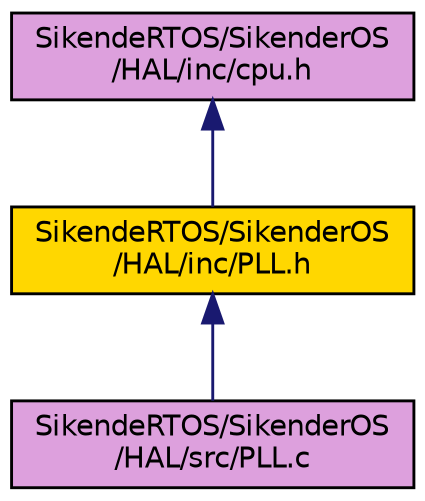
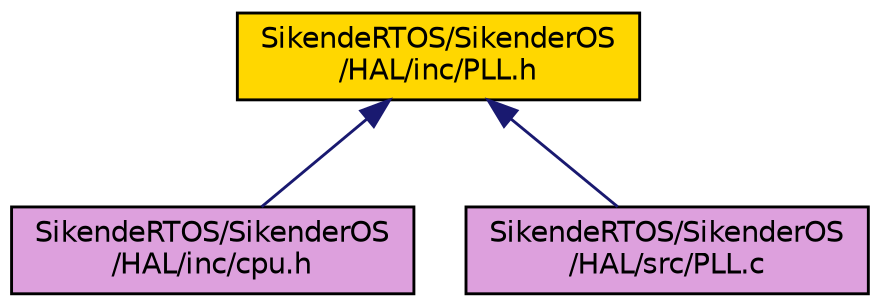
(213, 168) -> (314, 163)
